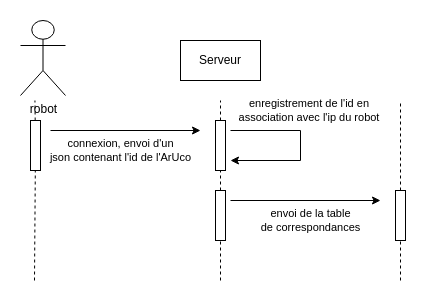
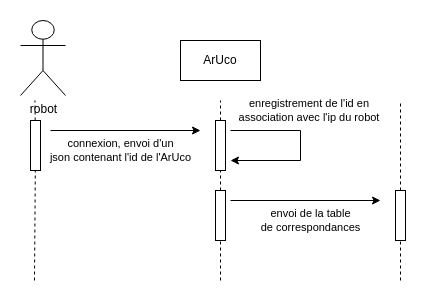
(221, 61) -> (221, 61)
